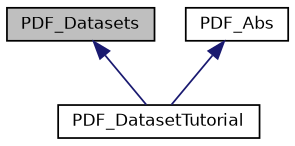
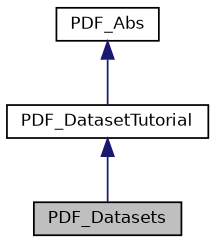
(126, 80) -> (108, 179)
